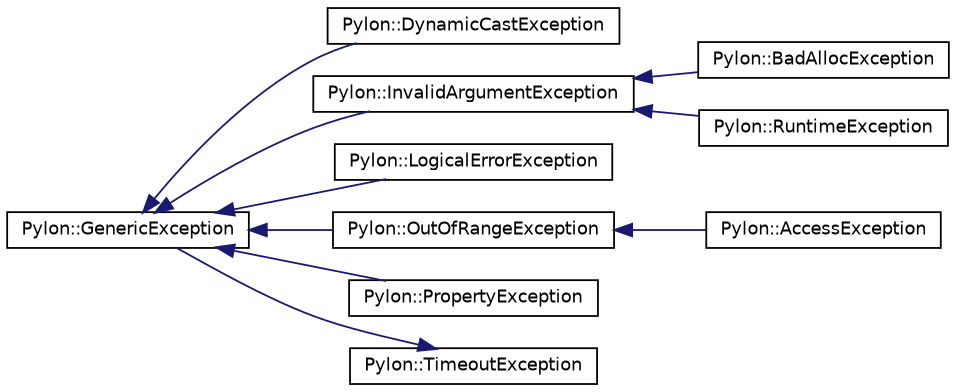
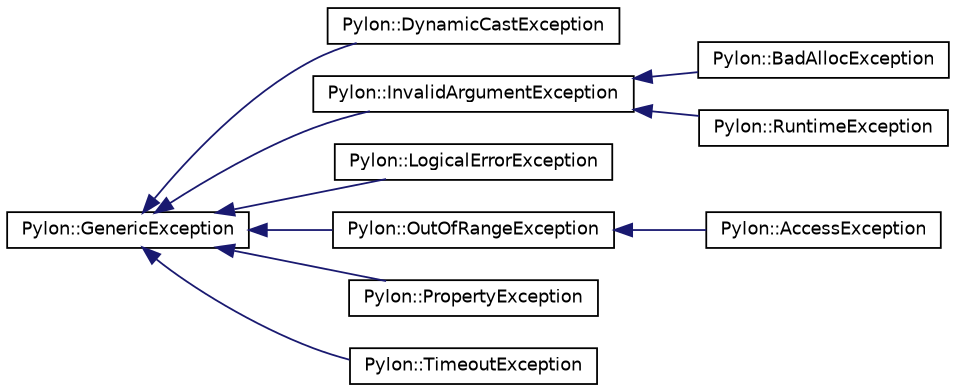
(292, 307) -> (248, 318)
